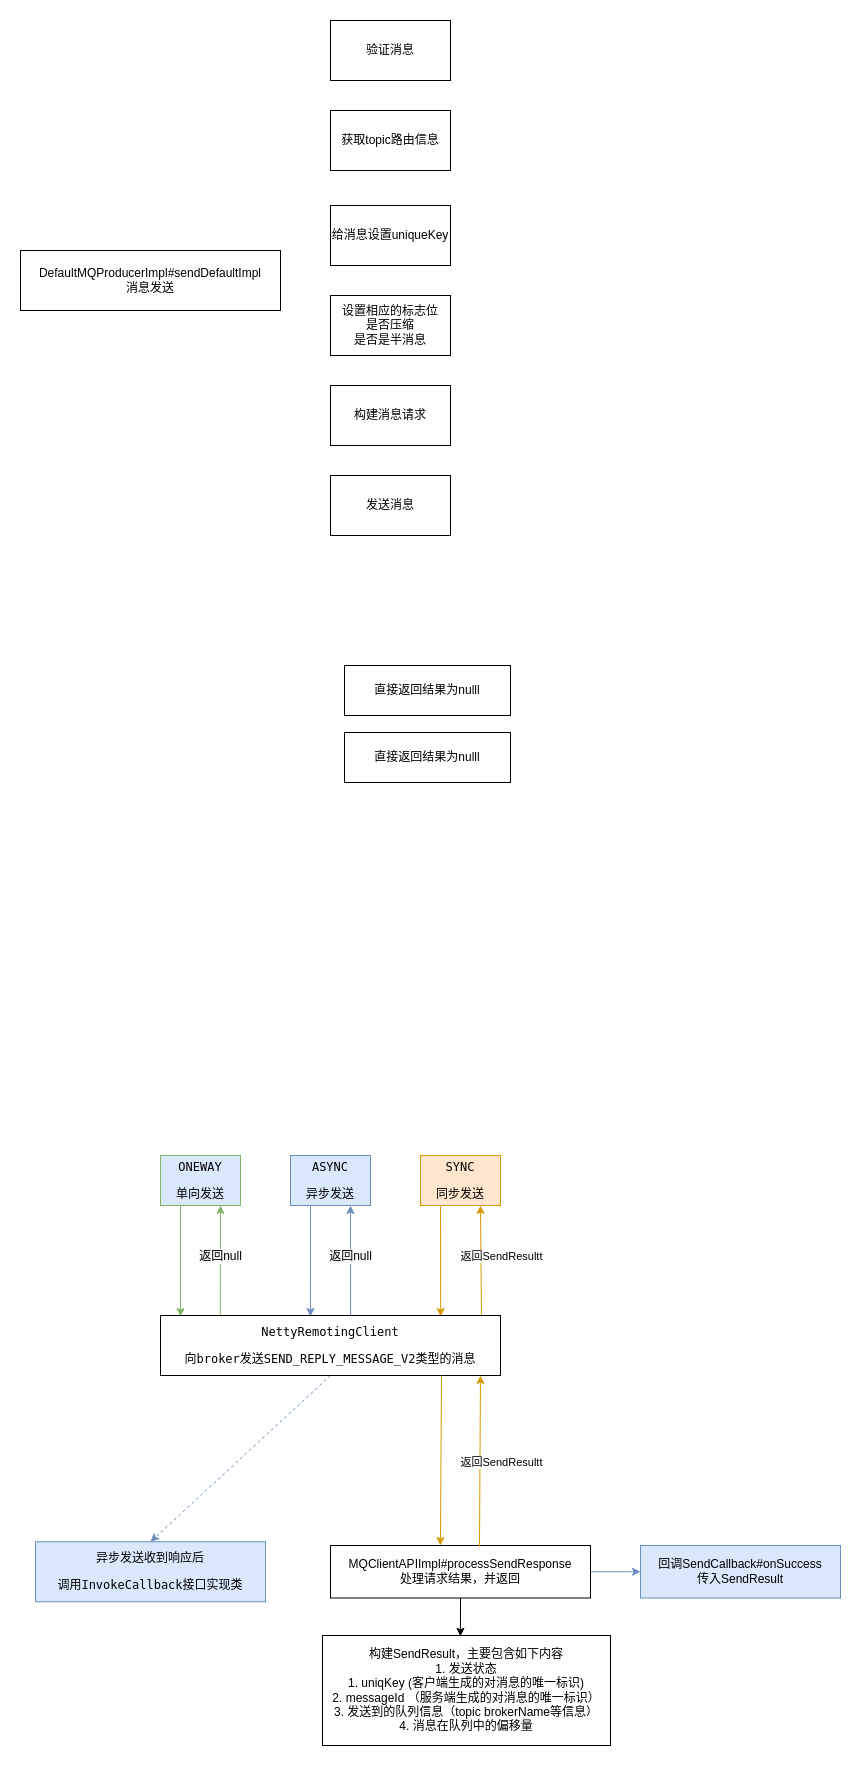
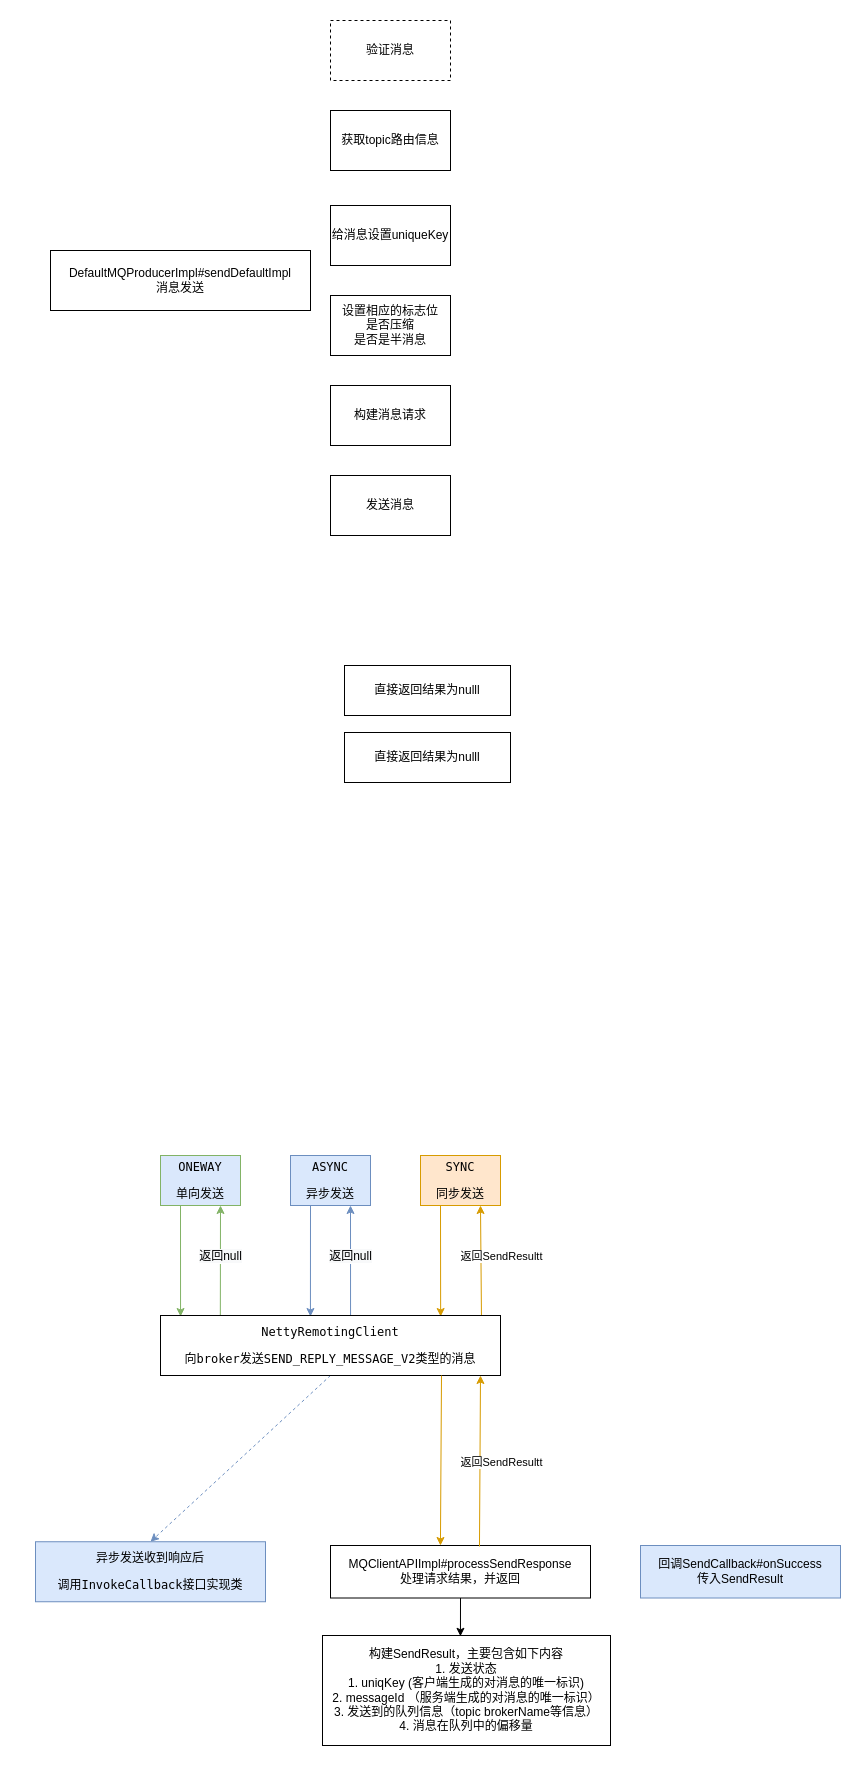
(391, 51) -> (391, 51)
(151, 281) -> (181, 281)
(612, 1572) -> none
